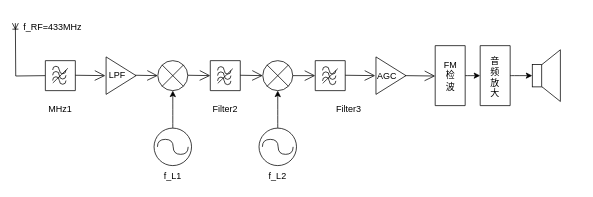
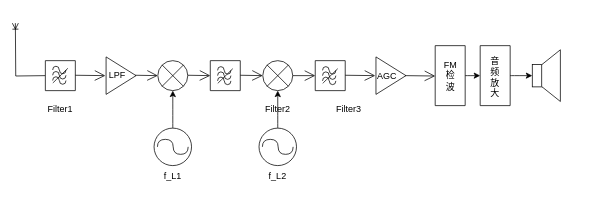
(53, 27) -> none
(60, 109) -> (60, 109)
(225, 109) -> (278, 109)
